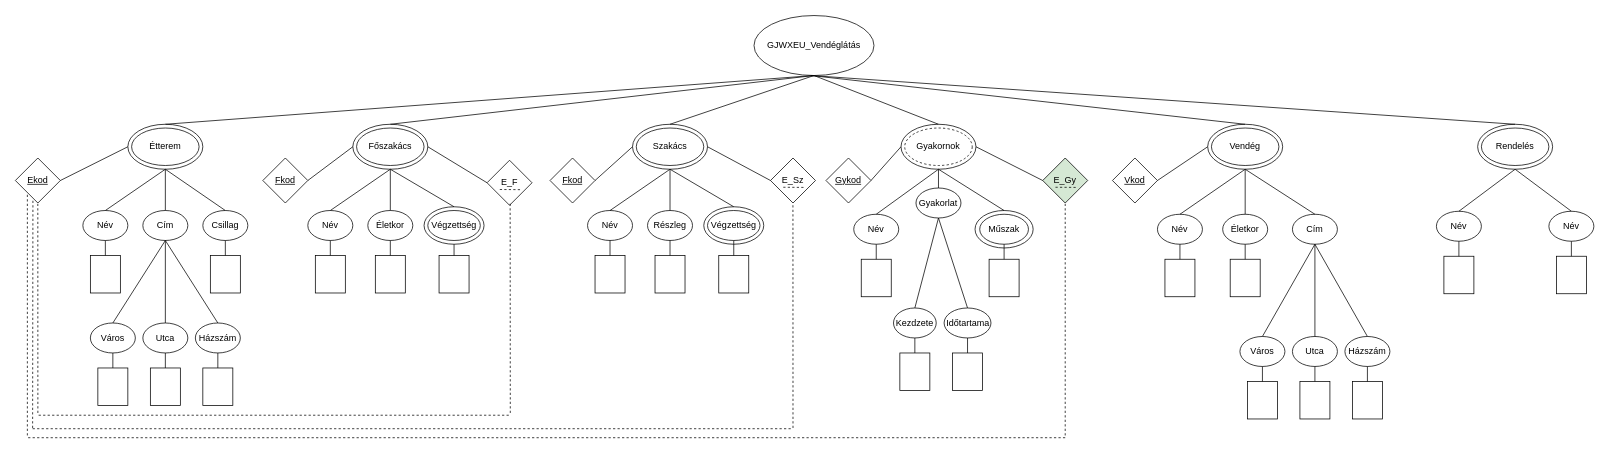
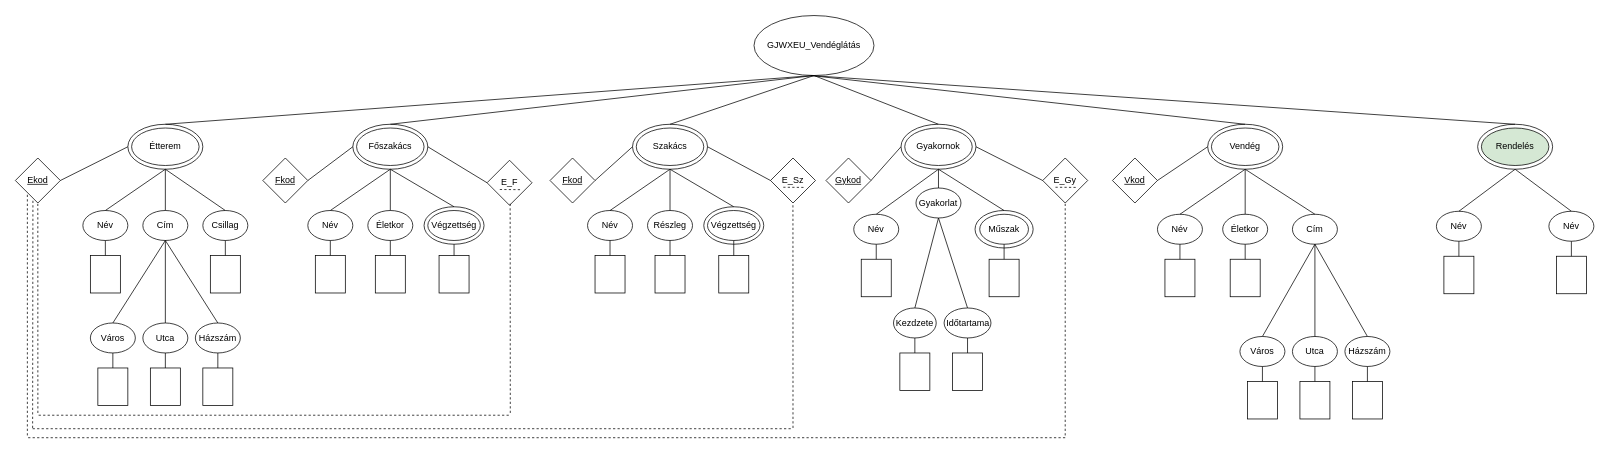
(939, 147) -> (939, 147)
(1515, 147) -> (1515, 147)
(1065, 180) -> (1065, 180)
